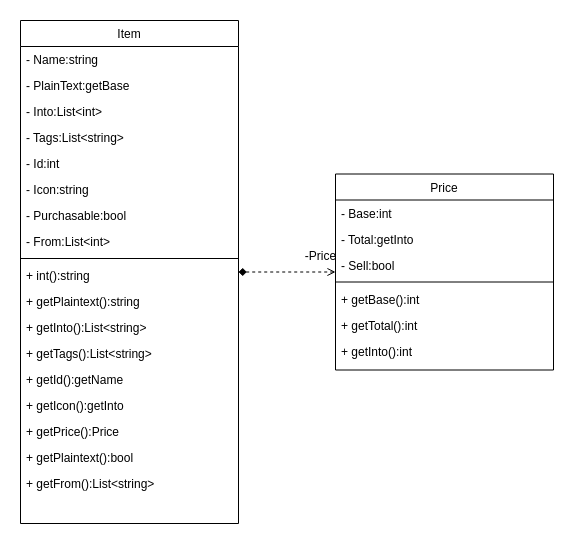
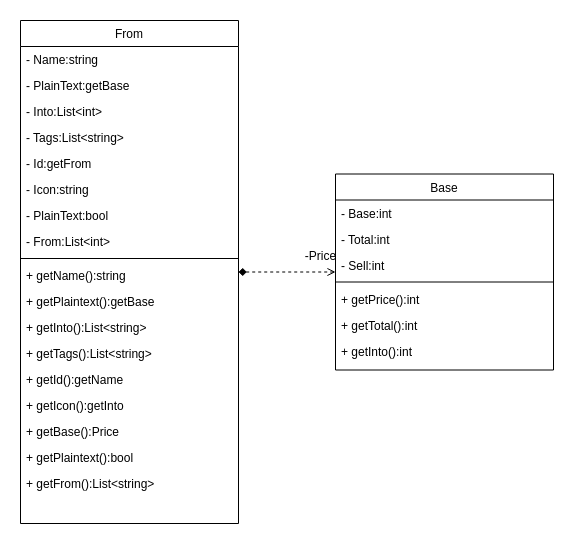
(129, 34) -> (129, 34)
(48, 164) -> (63, 164)
(444, 188) -> (444, 188)
(80, 216) -> (72, 216)
(387, 240) -> (372, 240)
(370, 266) -> (367, 266)
(67, 276) -> (82, 276)
(387, 300) -> (389, 300)
(95, 302) -> (100, 302)
(80, 432) -> (78, 432)
